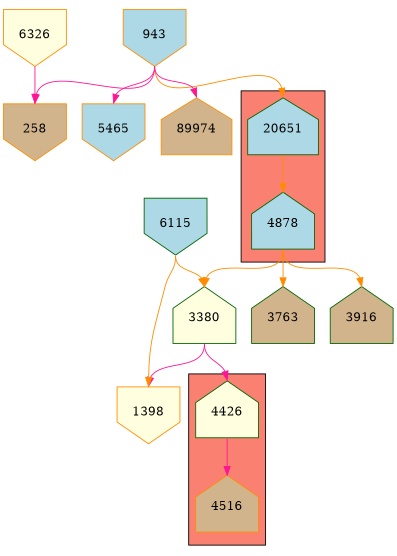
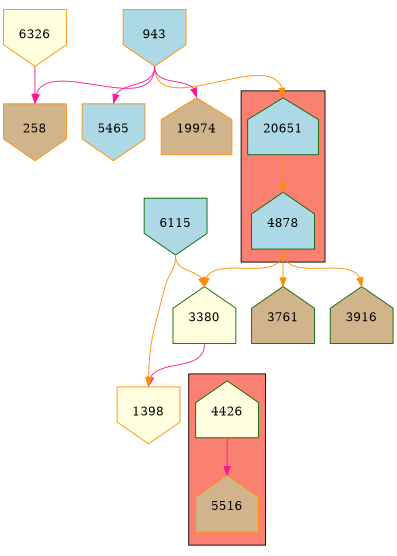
(197, 129) -> (197, 129)
(283, 318) -> (283, 318)
(212, 359) -> none
(227, 507) -> (227, 507)
